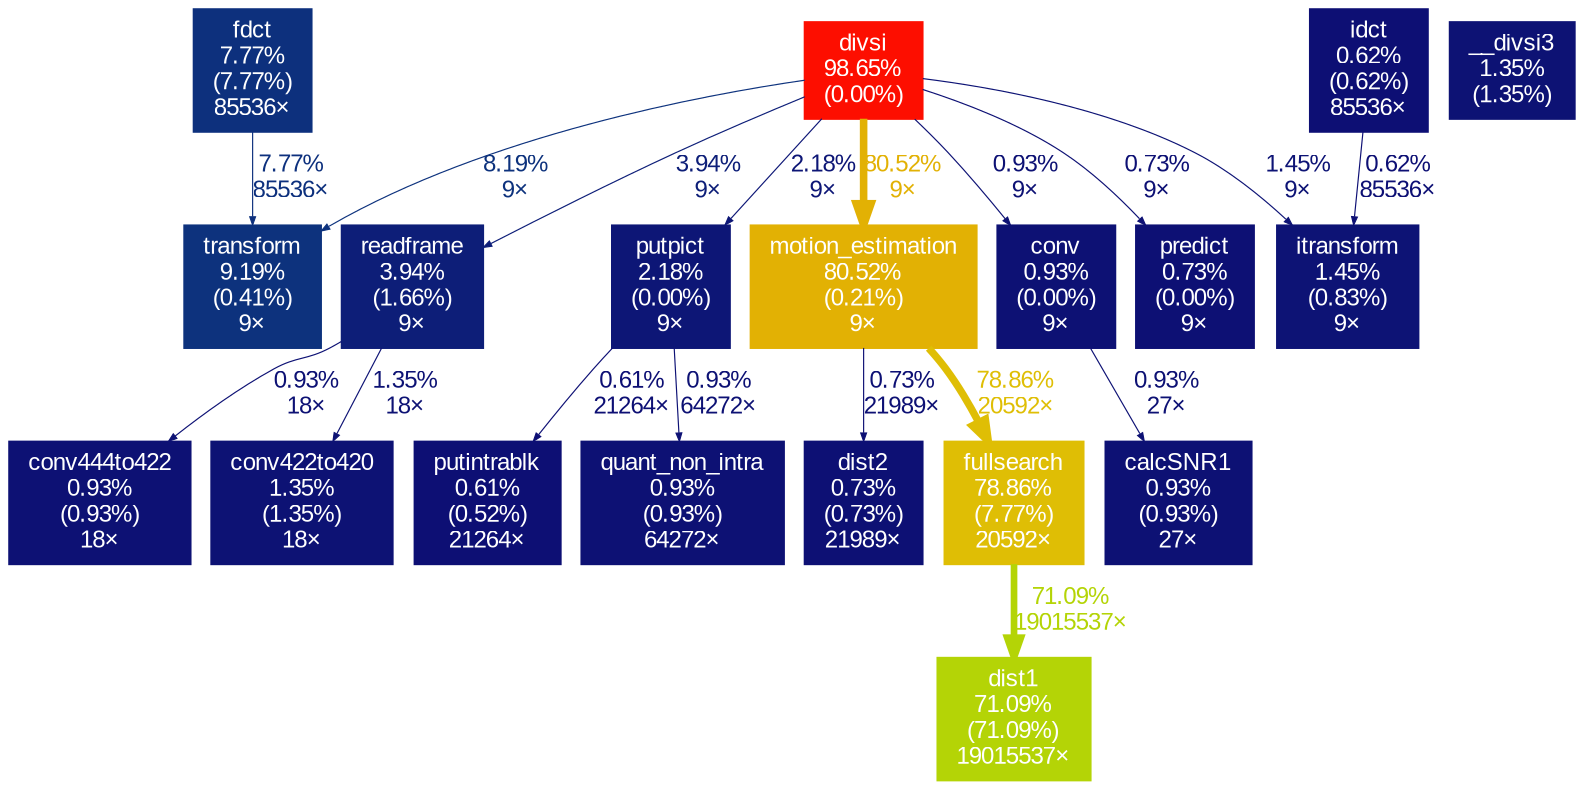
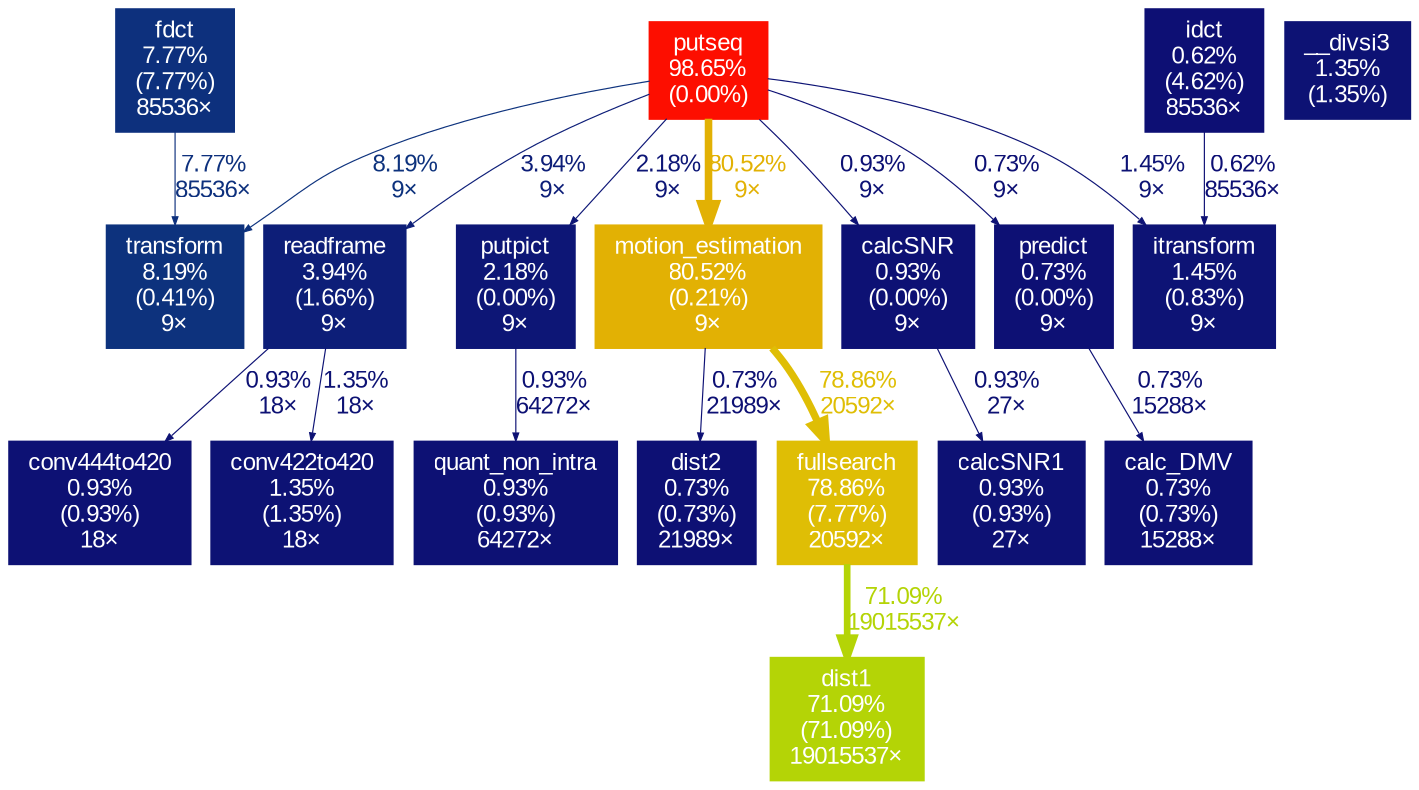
(864, 70) -> (709, 70)
(1369, 70) -> (1204, 70)
(253, 287) -> (175, 287)
(1056, 287) -> (908, 287)
(100, 503) -> (100, 503)
(488, 503) -> none
none -> (1179, 503)
